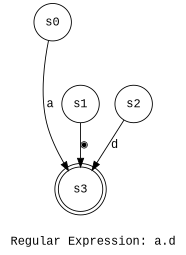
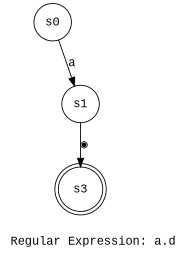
(44, 104) -> (65, 59)
(134, 104) -> none
